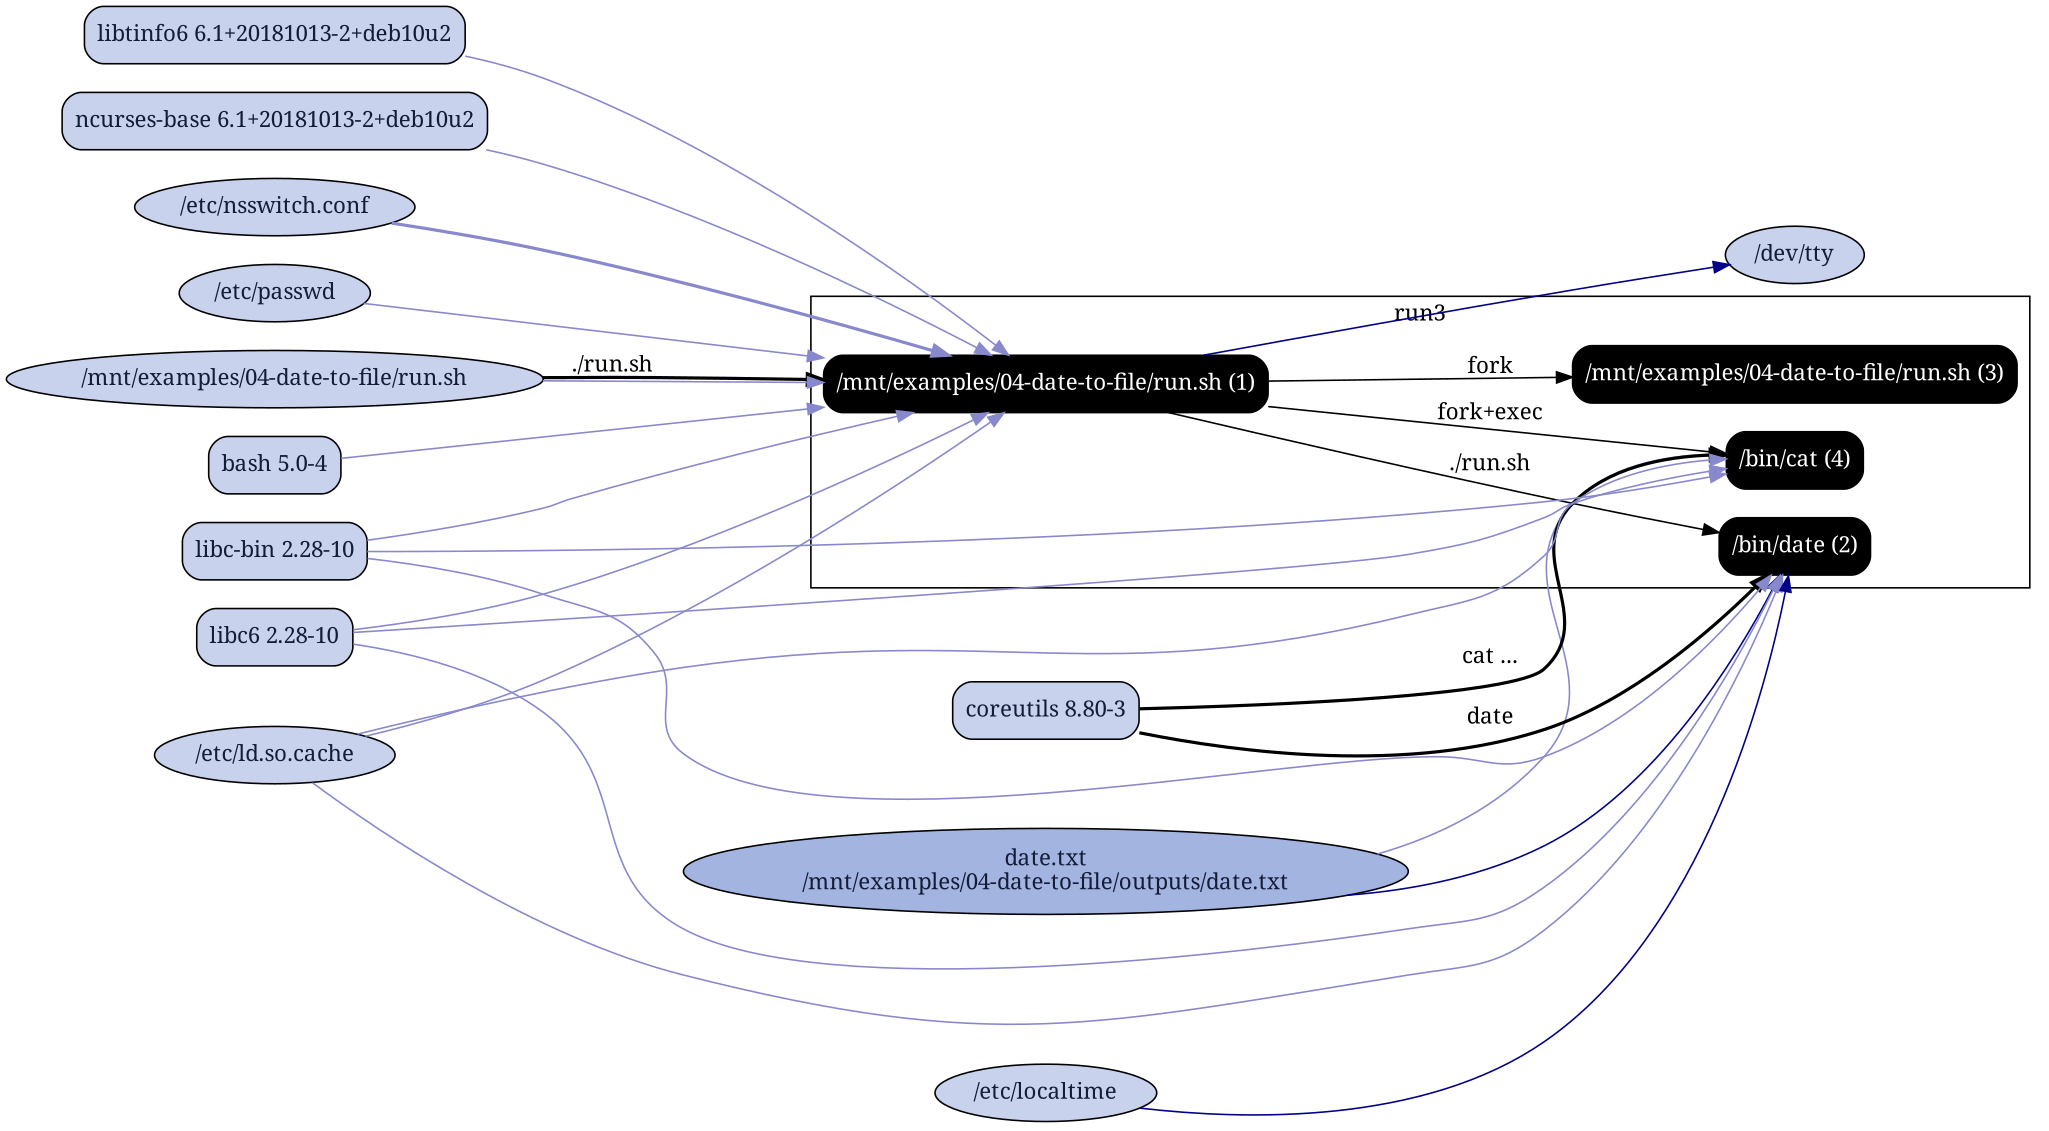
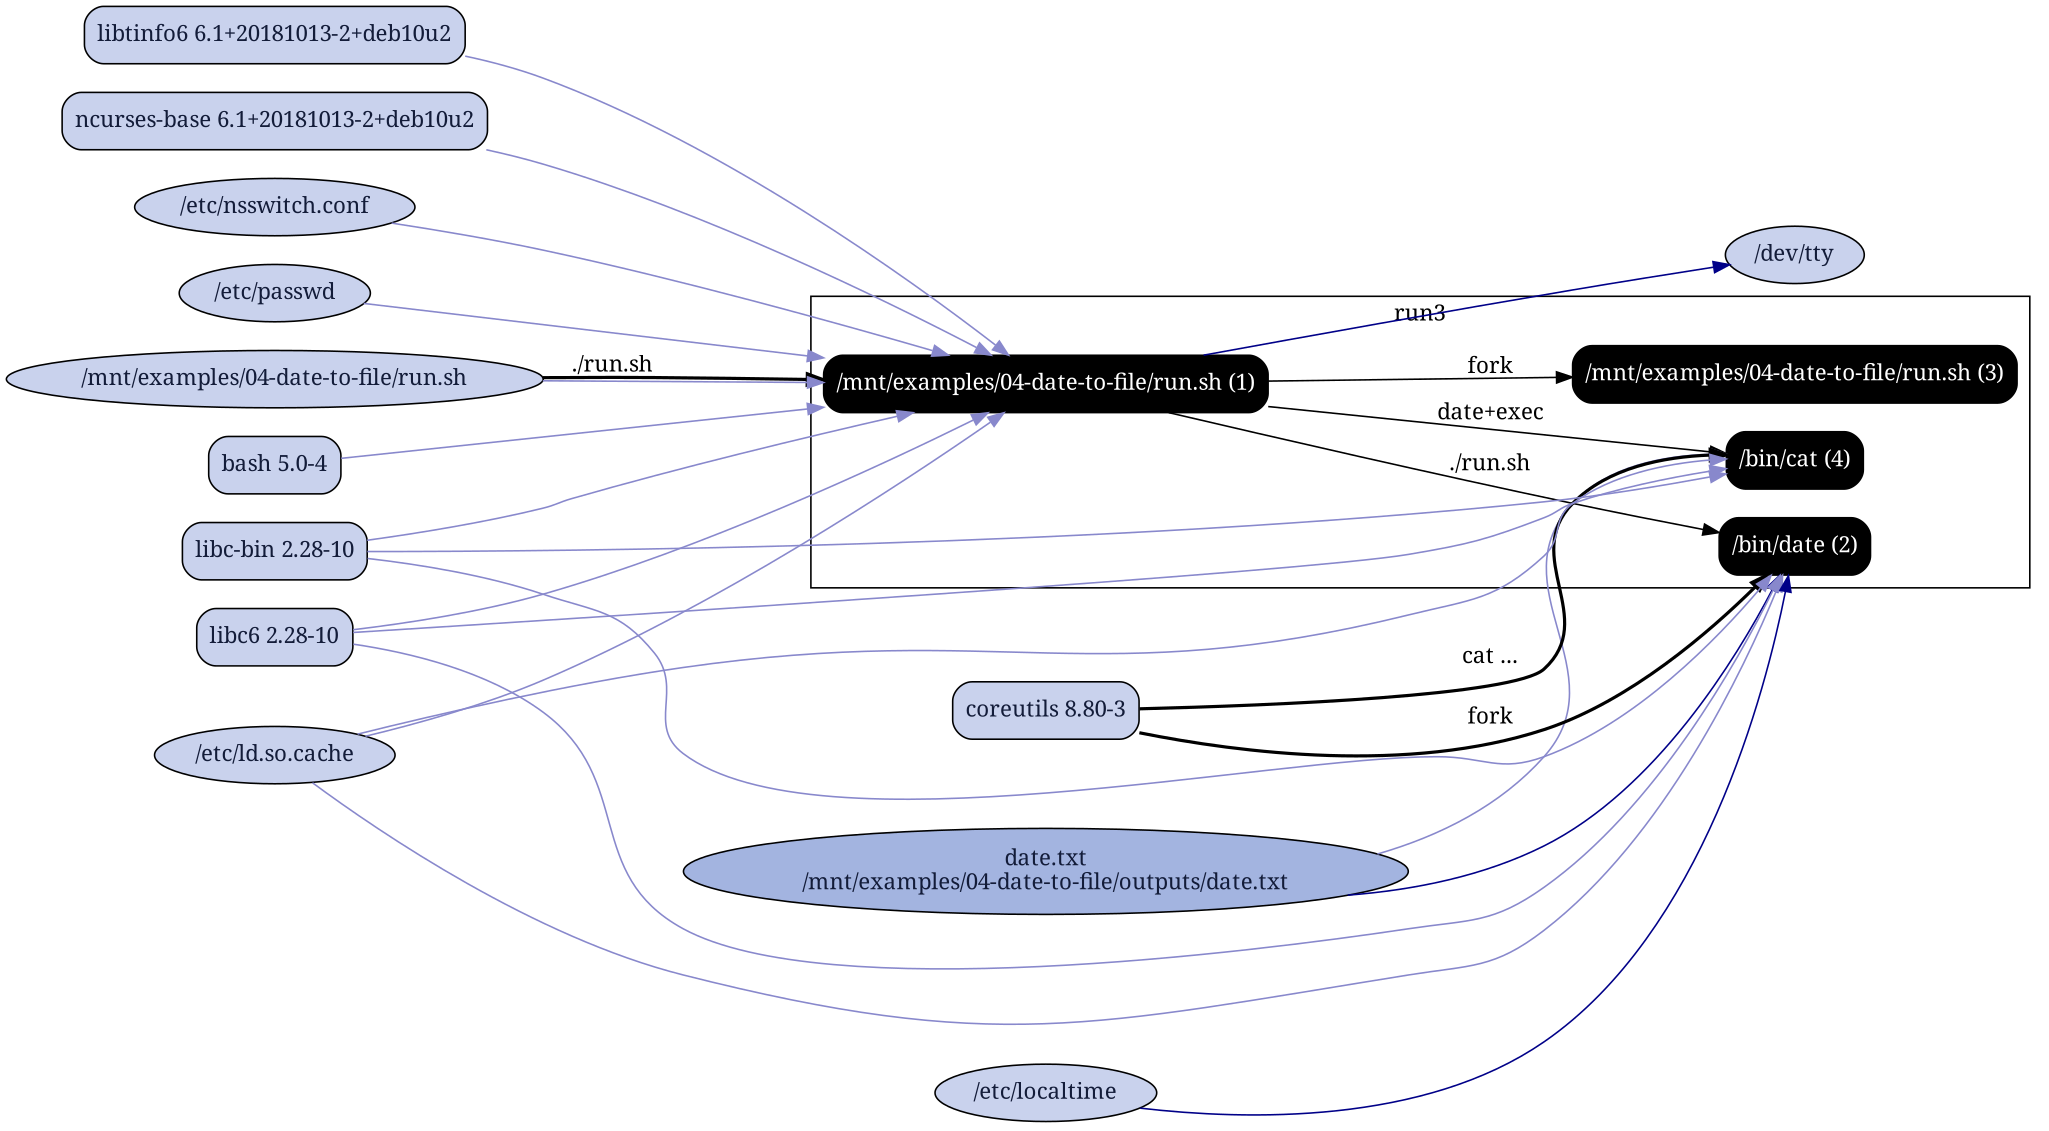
(664, 278) -> (664, 278)
(1491, 413) -> (1491, 413)
(1491, 718) -> (1491, 718)
